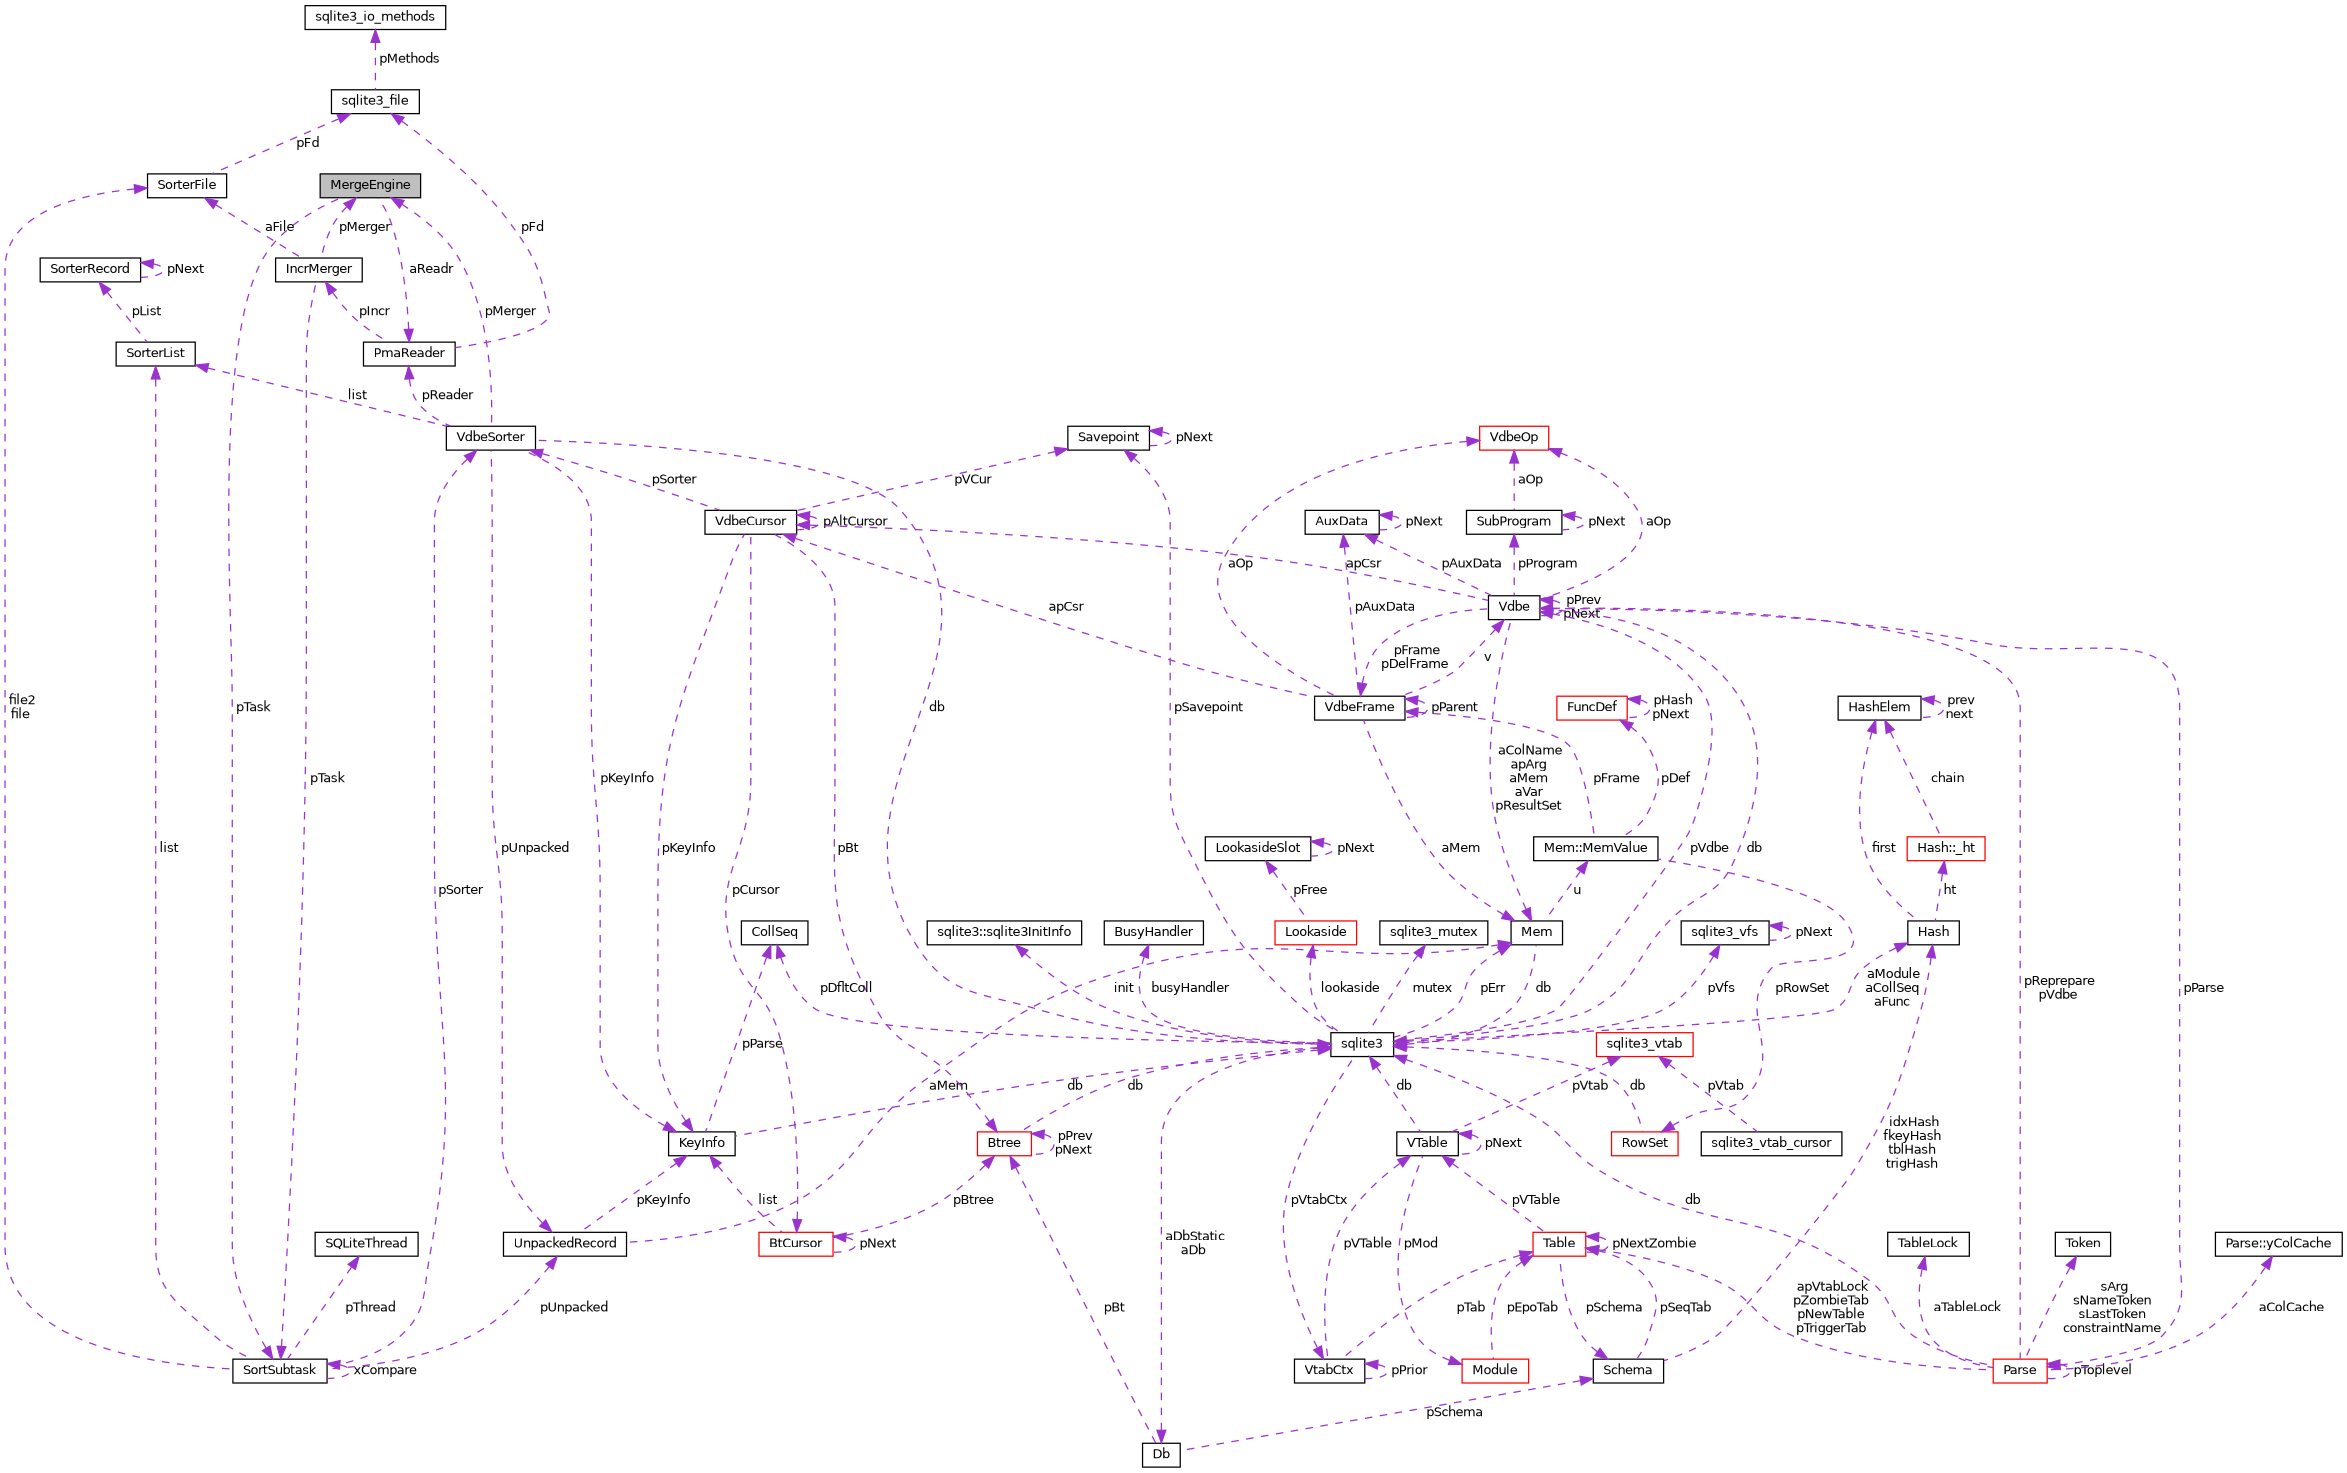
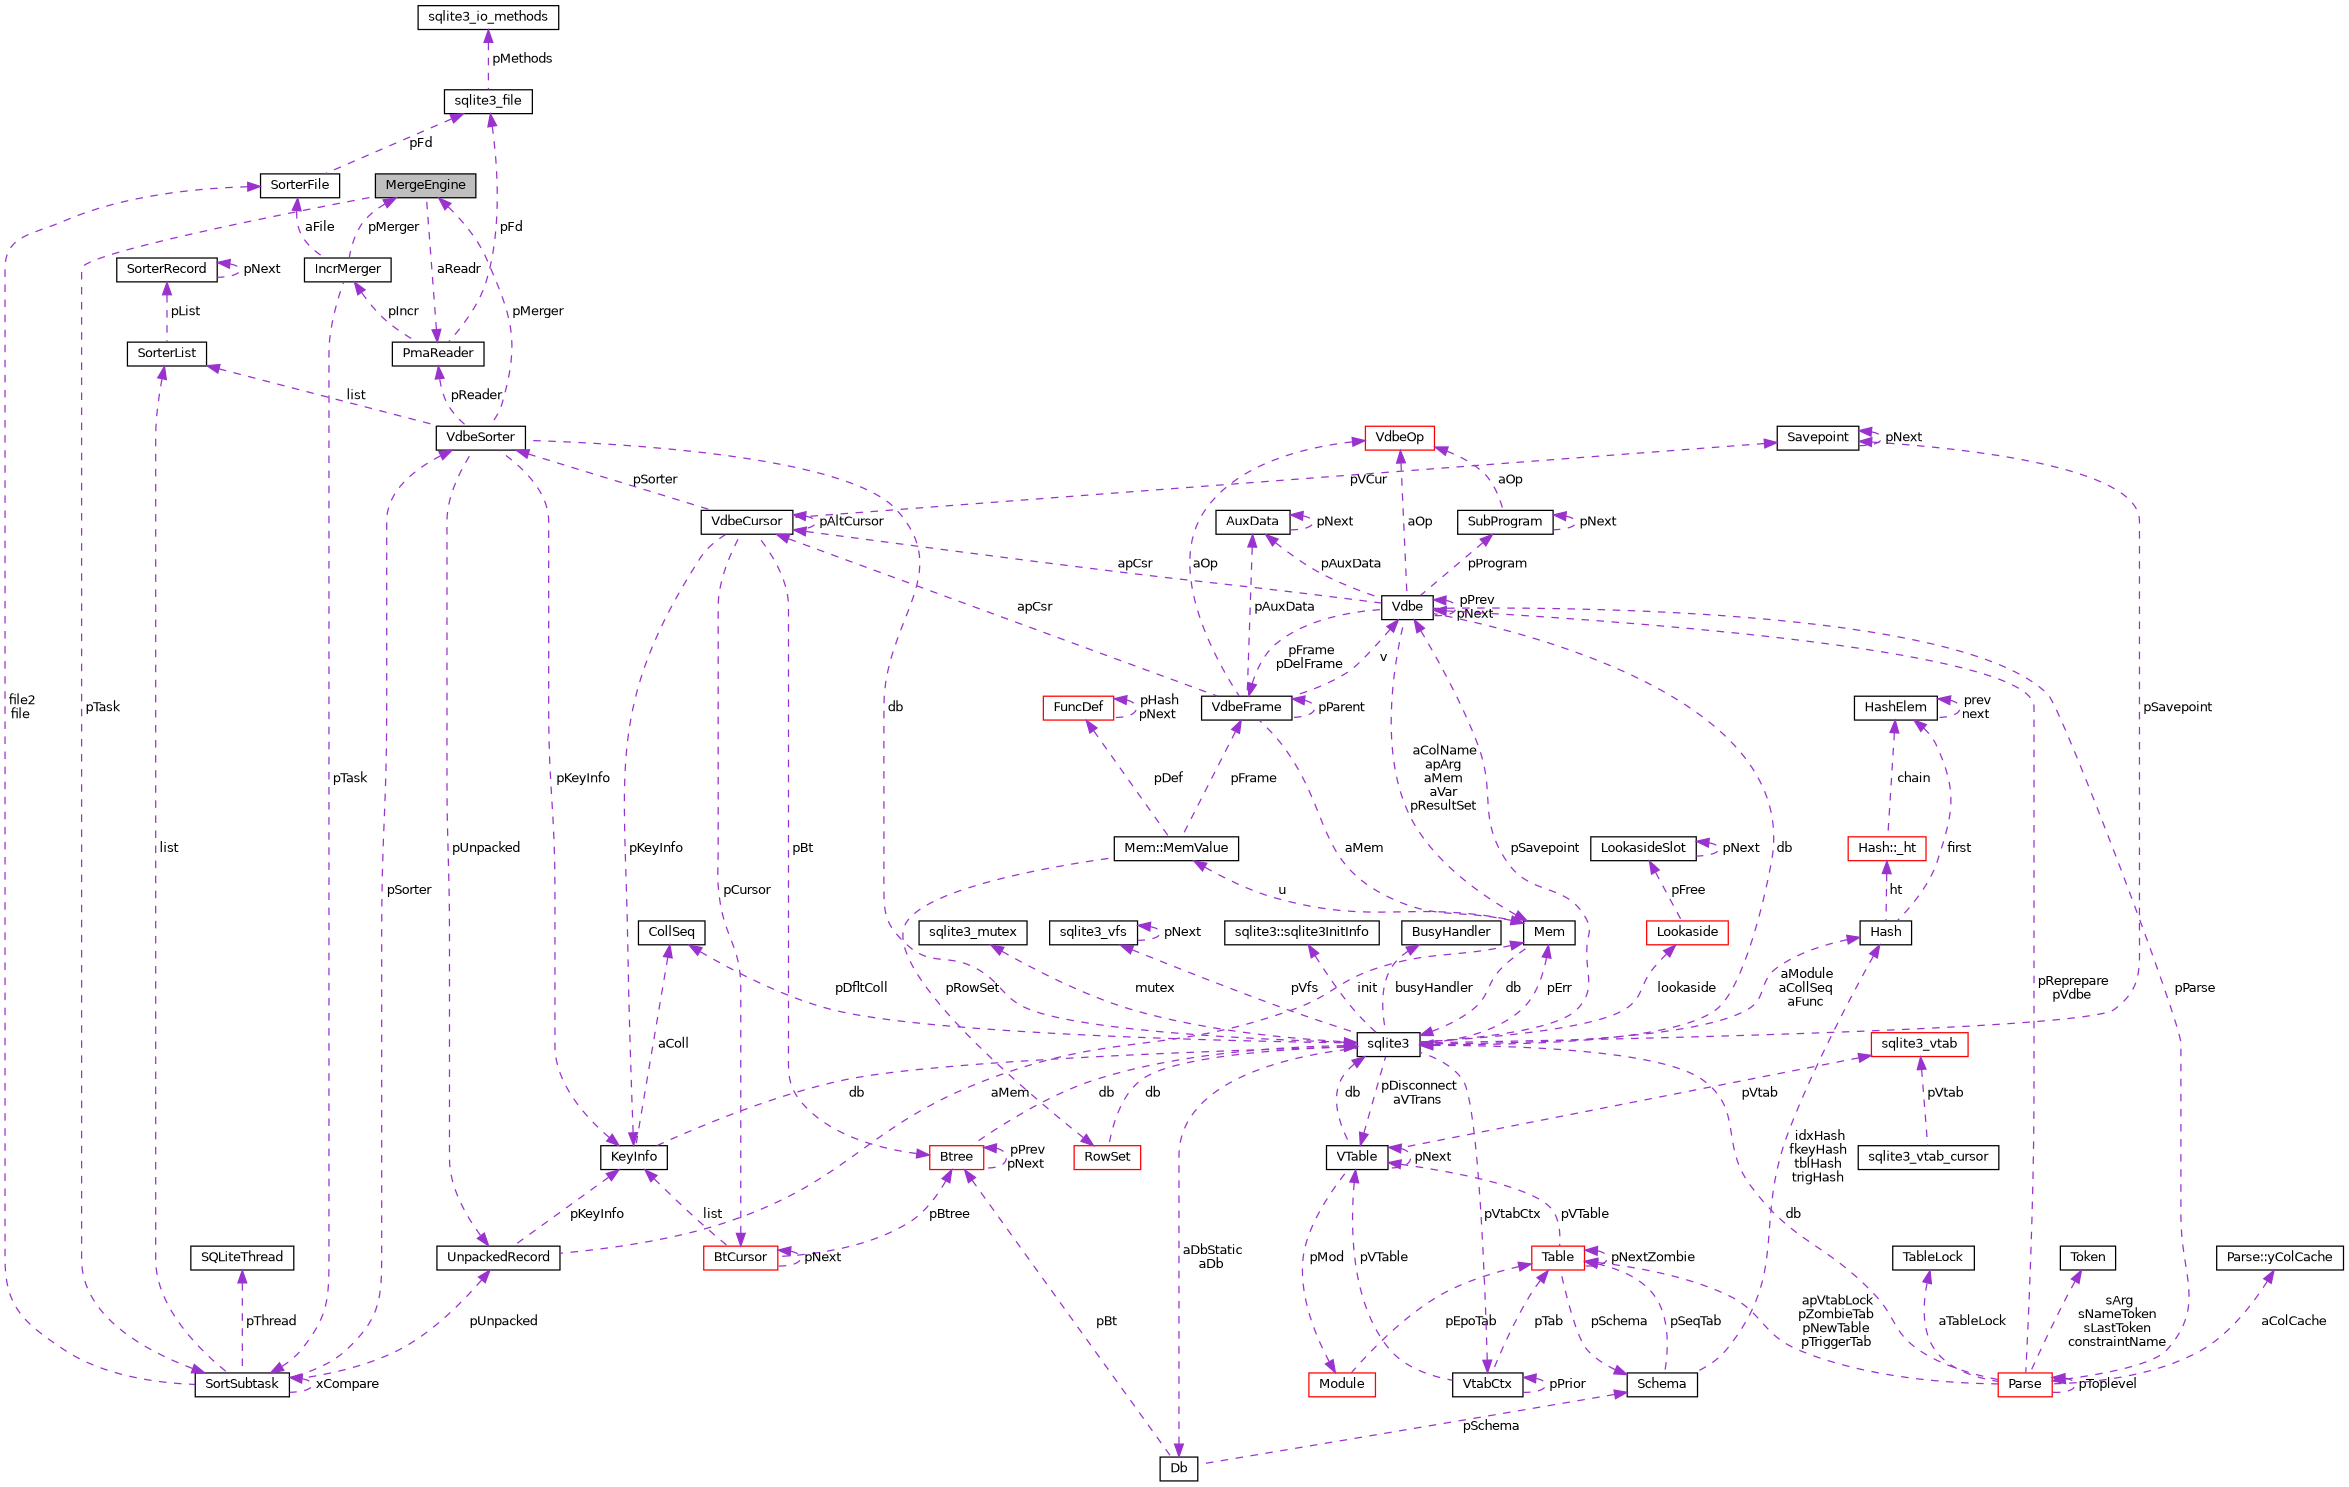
(1708, 849) -> (1543, 849)
(761, 1045) -> (672, 1045)
none -> (1375, 1095)
